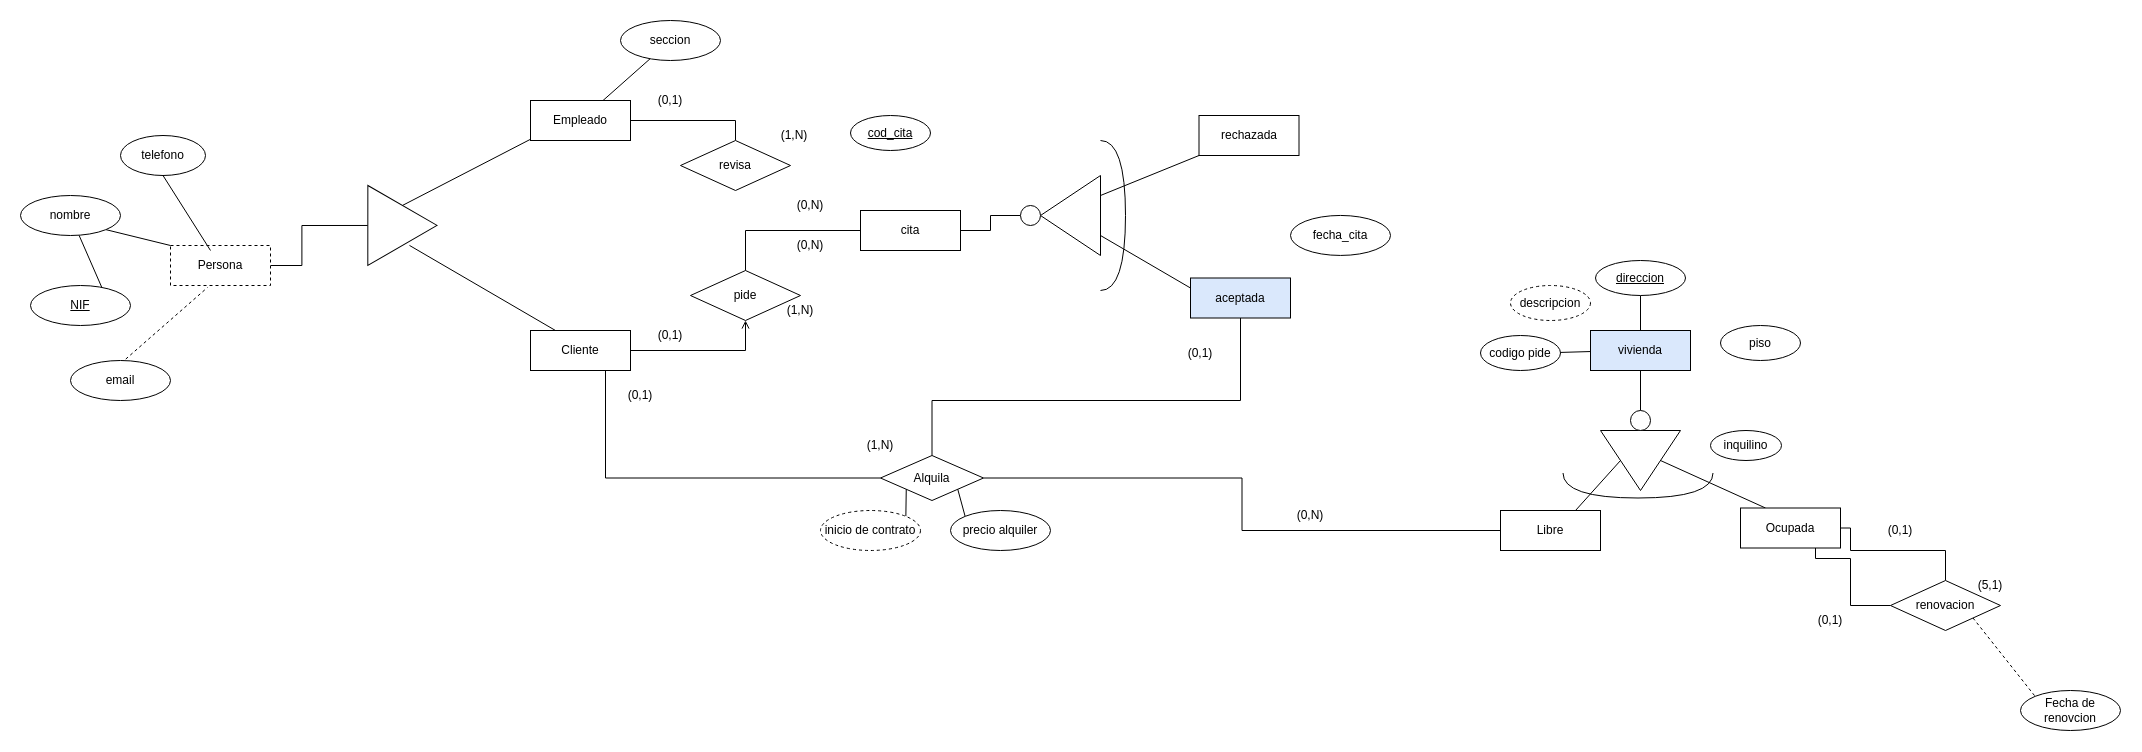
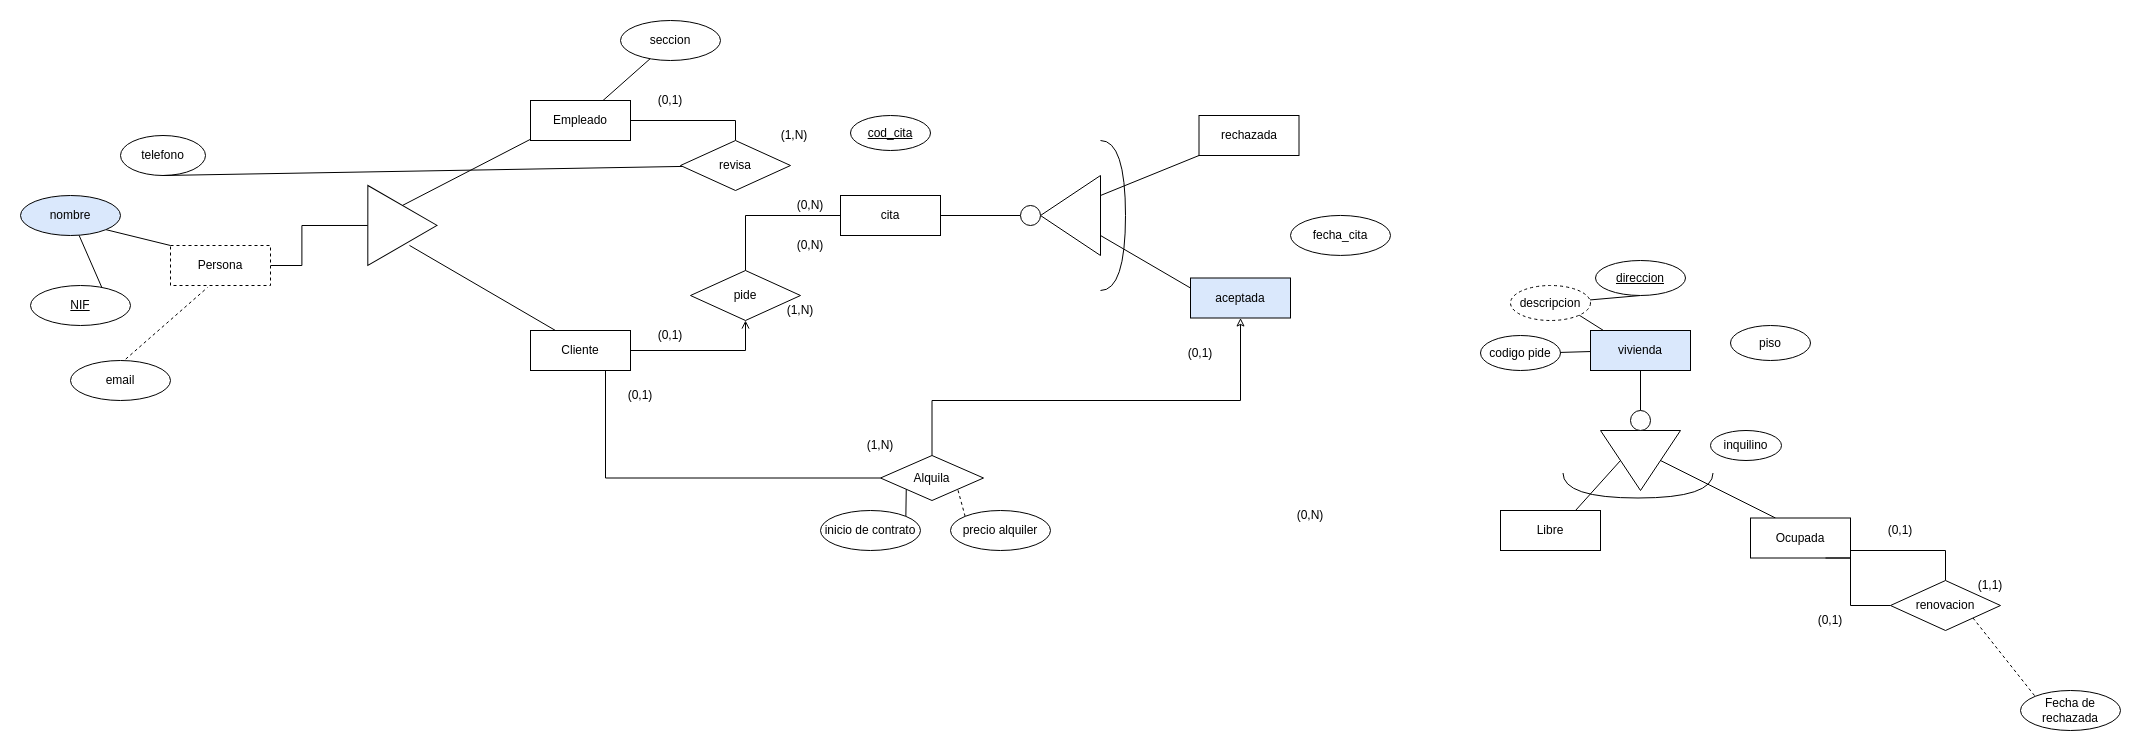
(187, 213) -> (422, 171)
(71, 216) -> (71, 216)
(911, 231) -> (891, 216)
(1641, 313) -> (1615, 298)
(1241, 323) -> (1241, 326)
none -> (1591, 323)
(1761, 343) -> (1771, 343)
(962, 504) -> (962, 504)
(1242, 504) -> none
(1791, 528) -> (1801, 538)
(871, 531) -> (871, 531)
(1991, 586) -> (1991, 586)
(2071, 711) -> (2071, 711)
